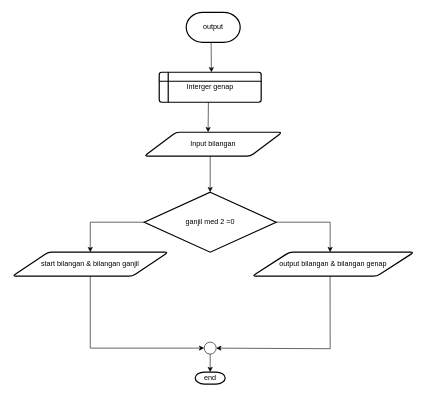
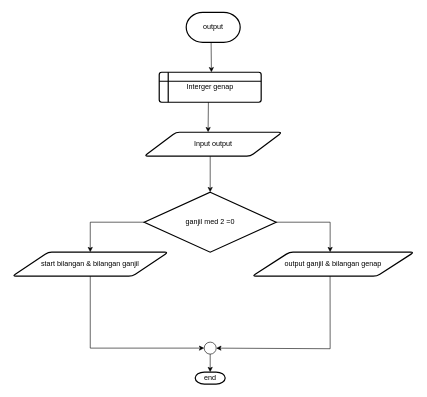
(213, 144) -> (213, 144)
(333, 264) -> (333, 264)
